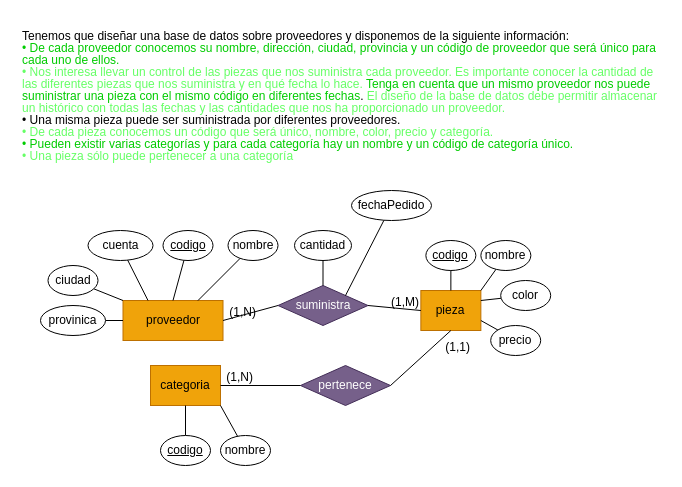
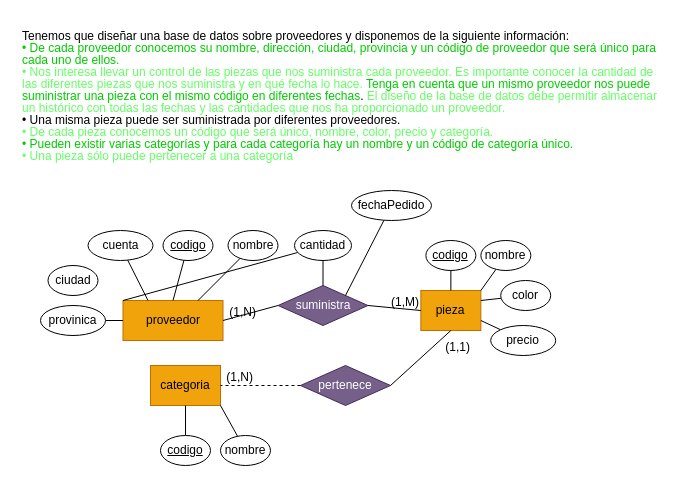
(109, 295) -> (172, 287)
(516, 341) -> (523, 341)
(260, 386) -> (260, 386)
